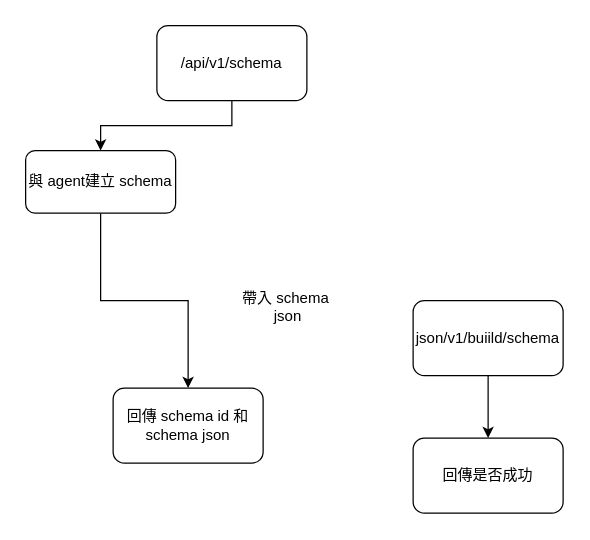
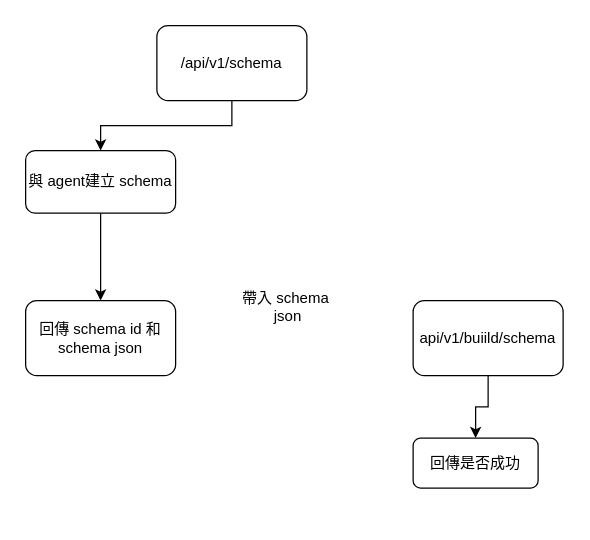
(488, 338) -> (488, 338)
(188, 426) -> (101, 338)
(488, 476) -> (476, 463)
